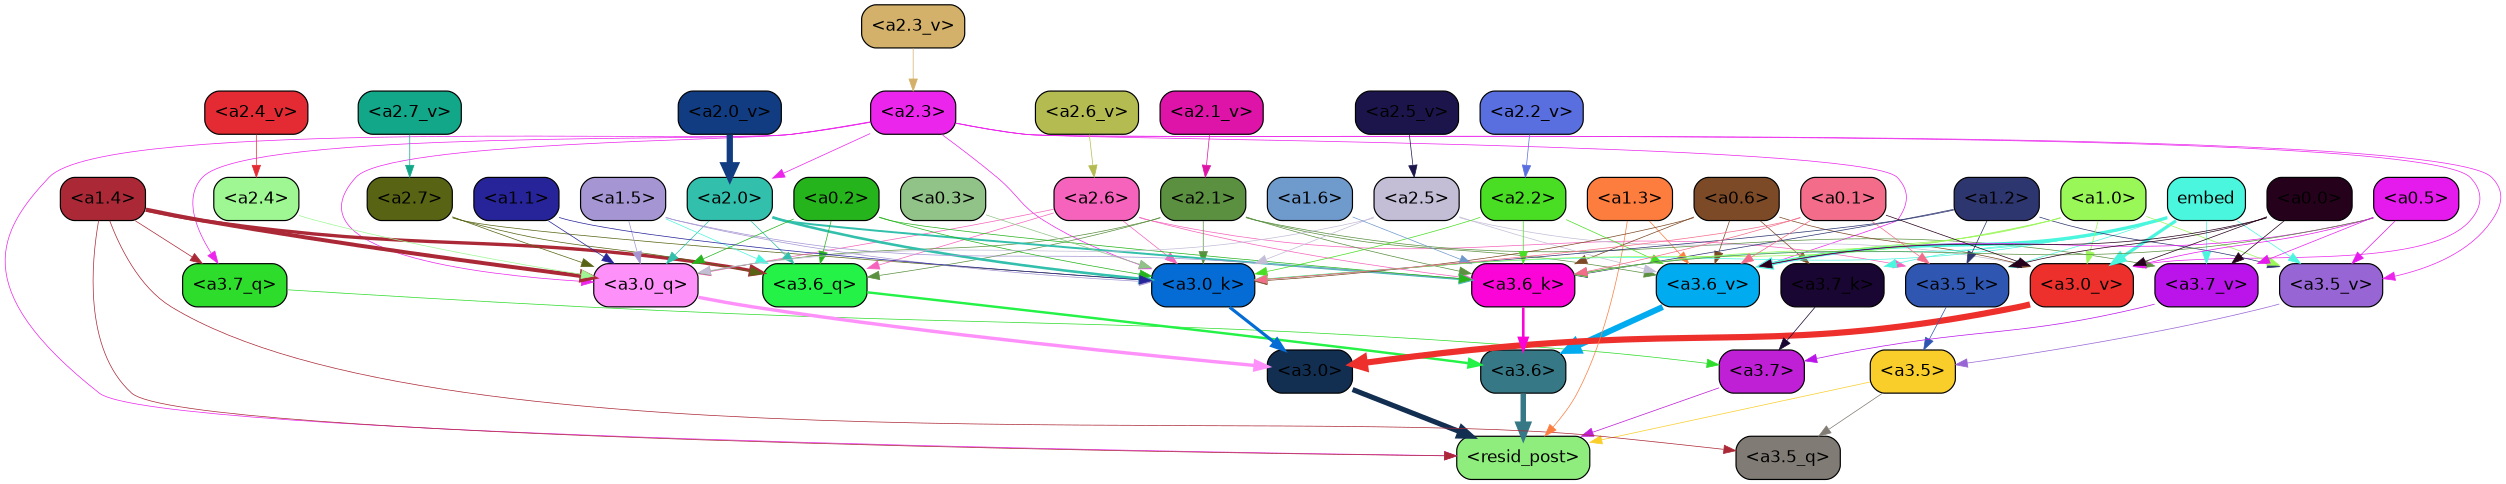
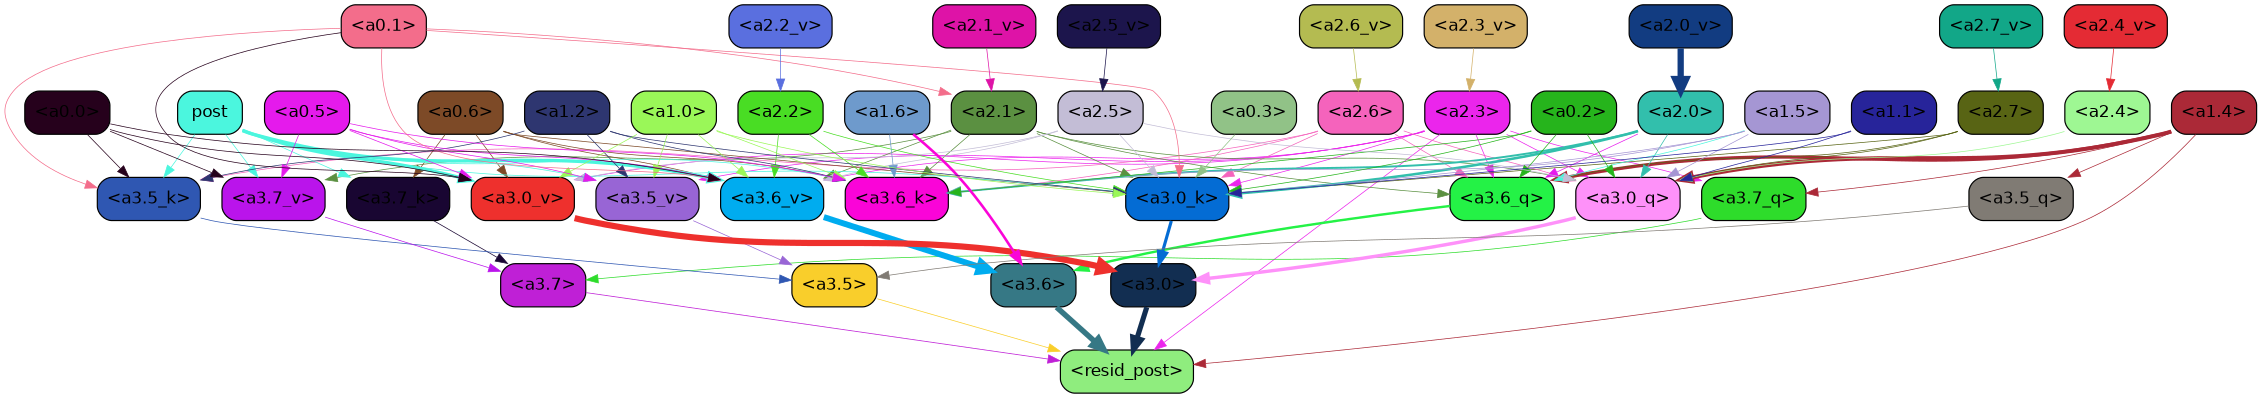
(827, 153) -> (1482, 150)
(1630, 199) -> none
(2207, 199) -> (210, 113)
(768, 238) -> (1611, 146)
(1694, 247) -> (800, 64)
(2021, 254) -> (591, 151)
(1523, 323) -> (977, 198)
(1856, 411) -> (1429, 239)
